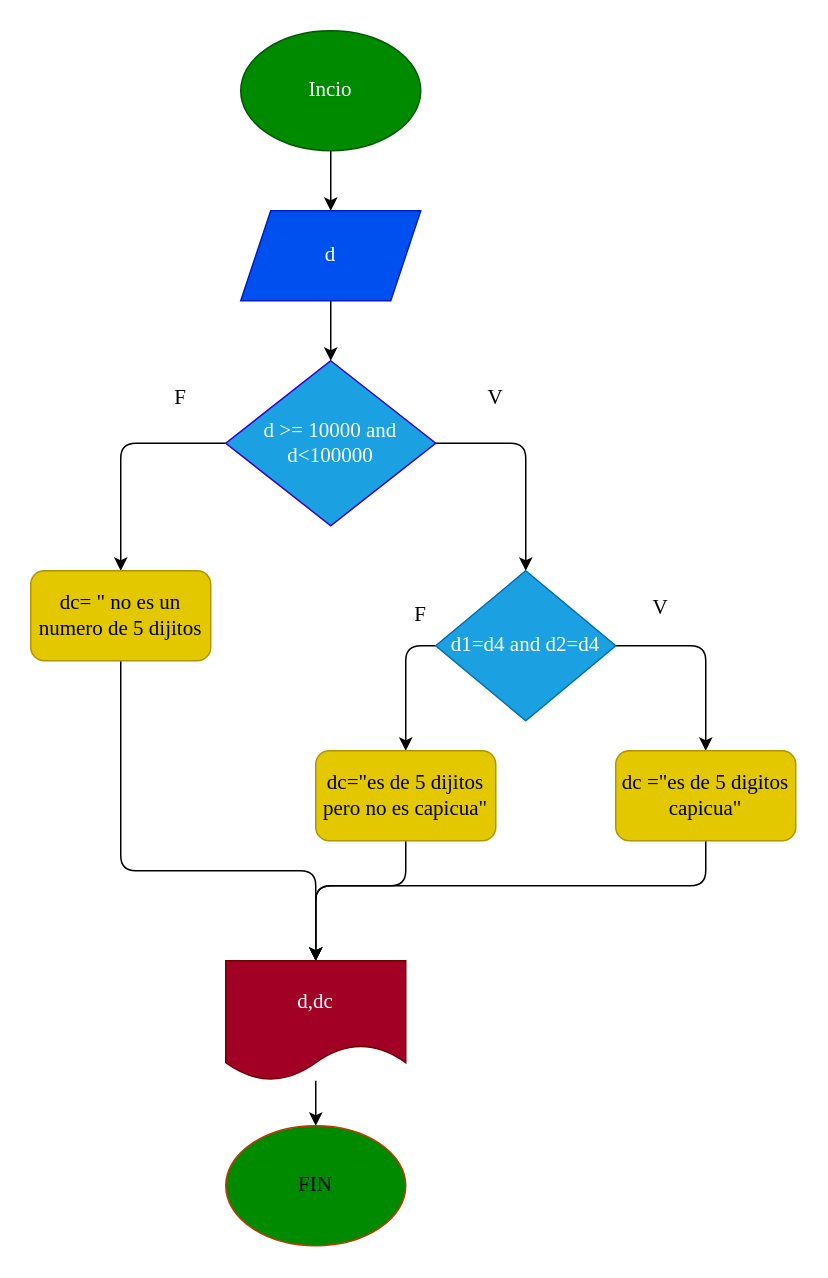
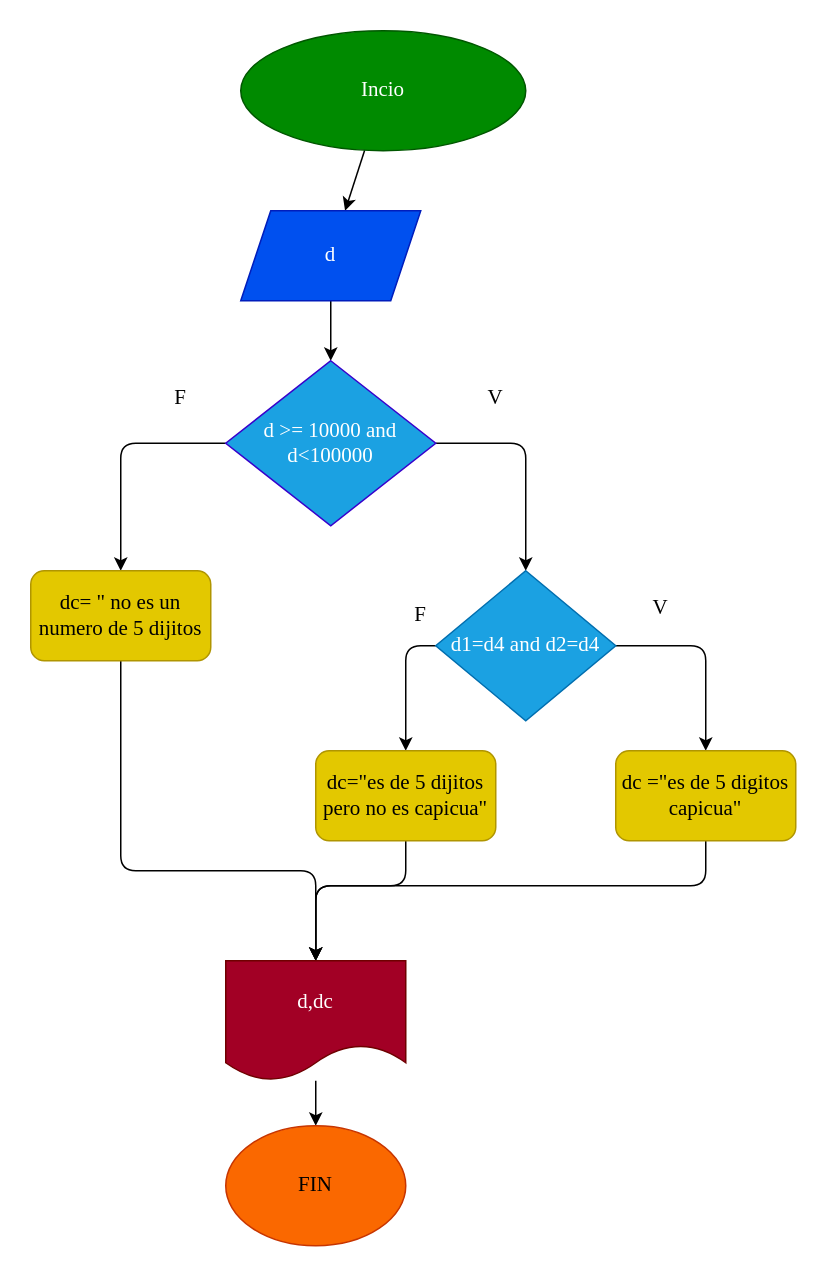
(331, 91) -> (383, 91)
(316, 1186) -> (316, 1186)
